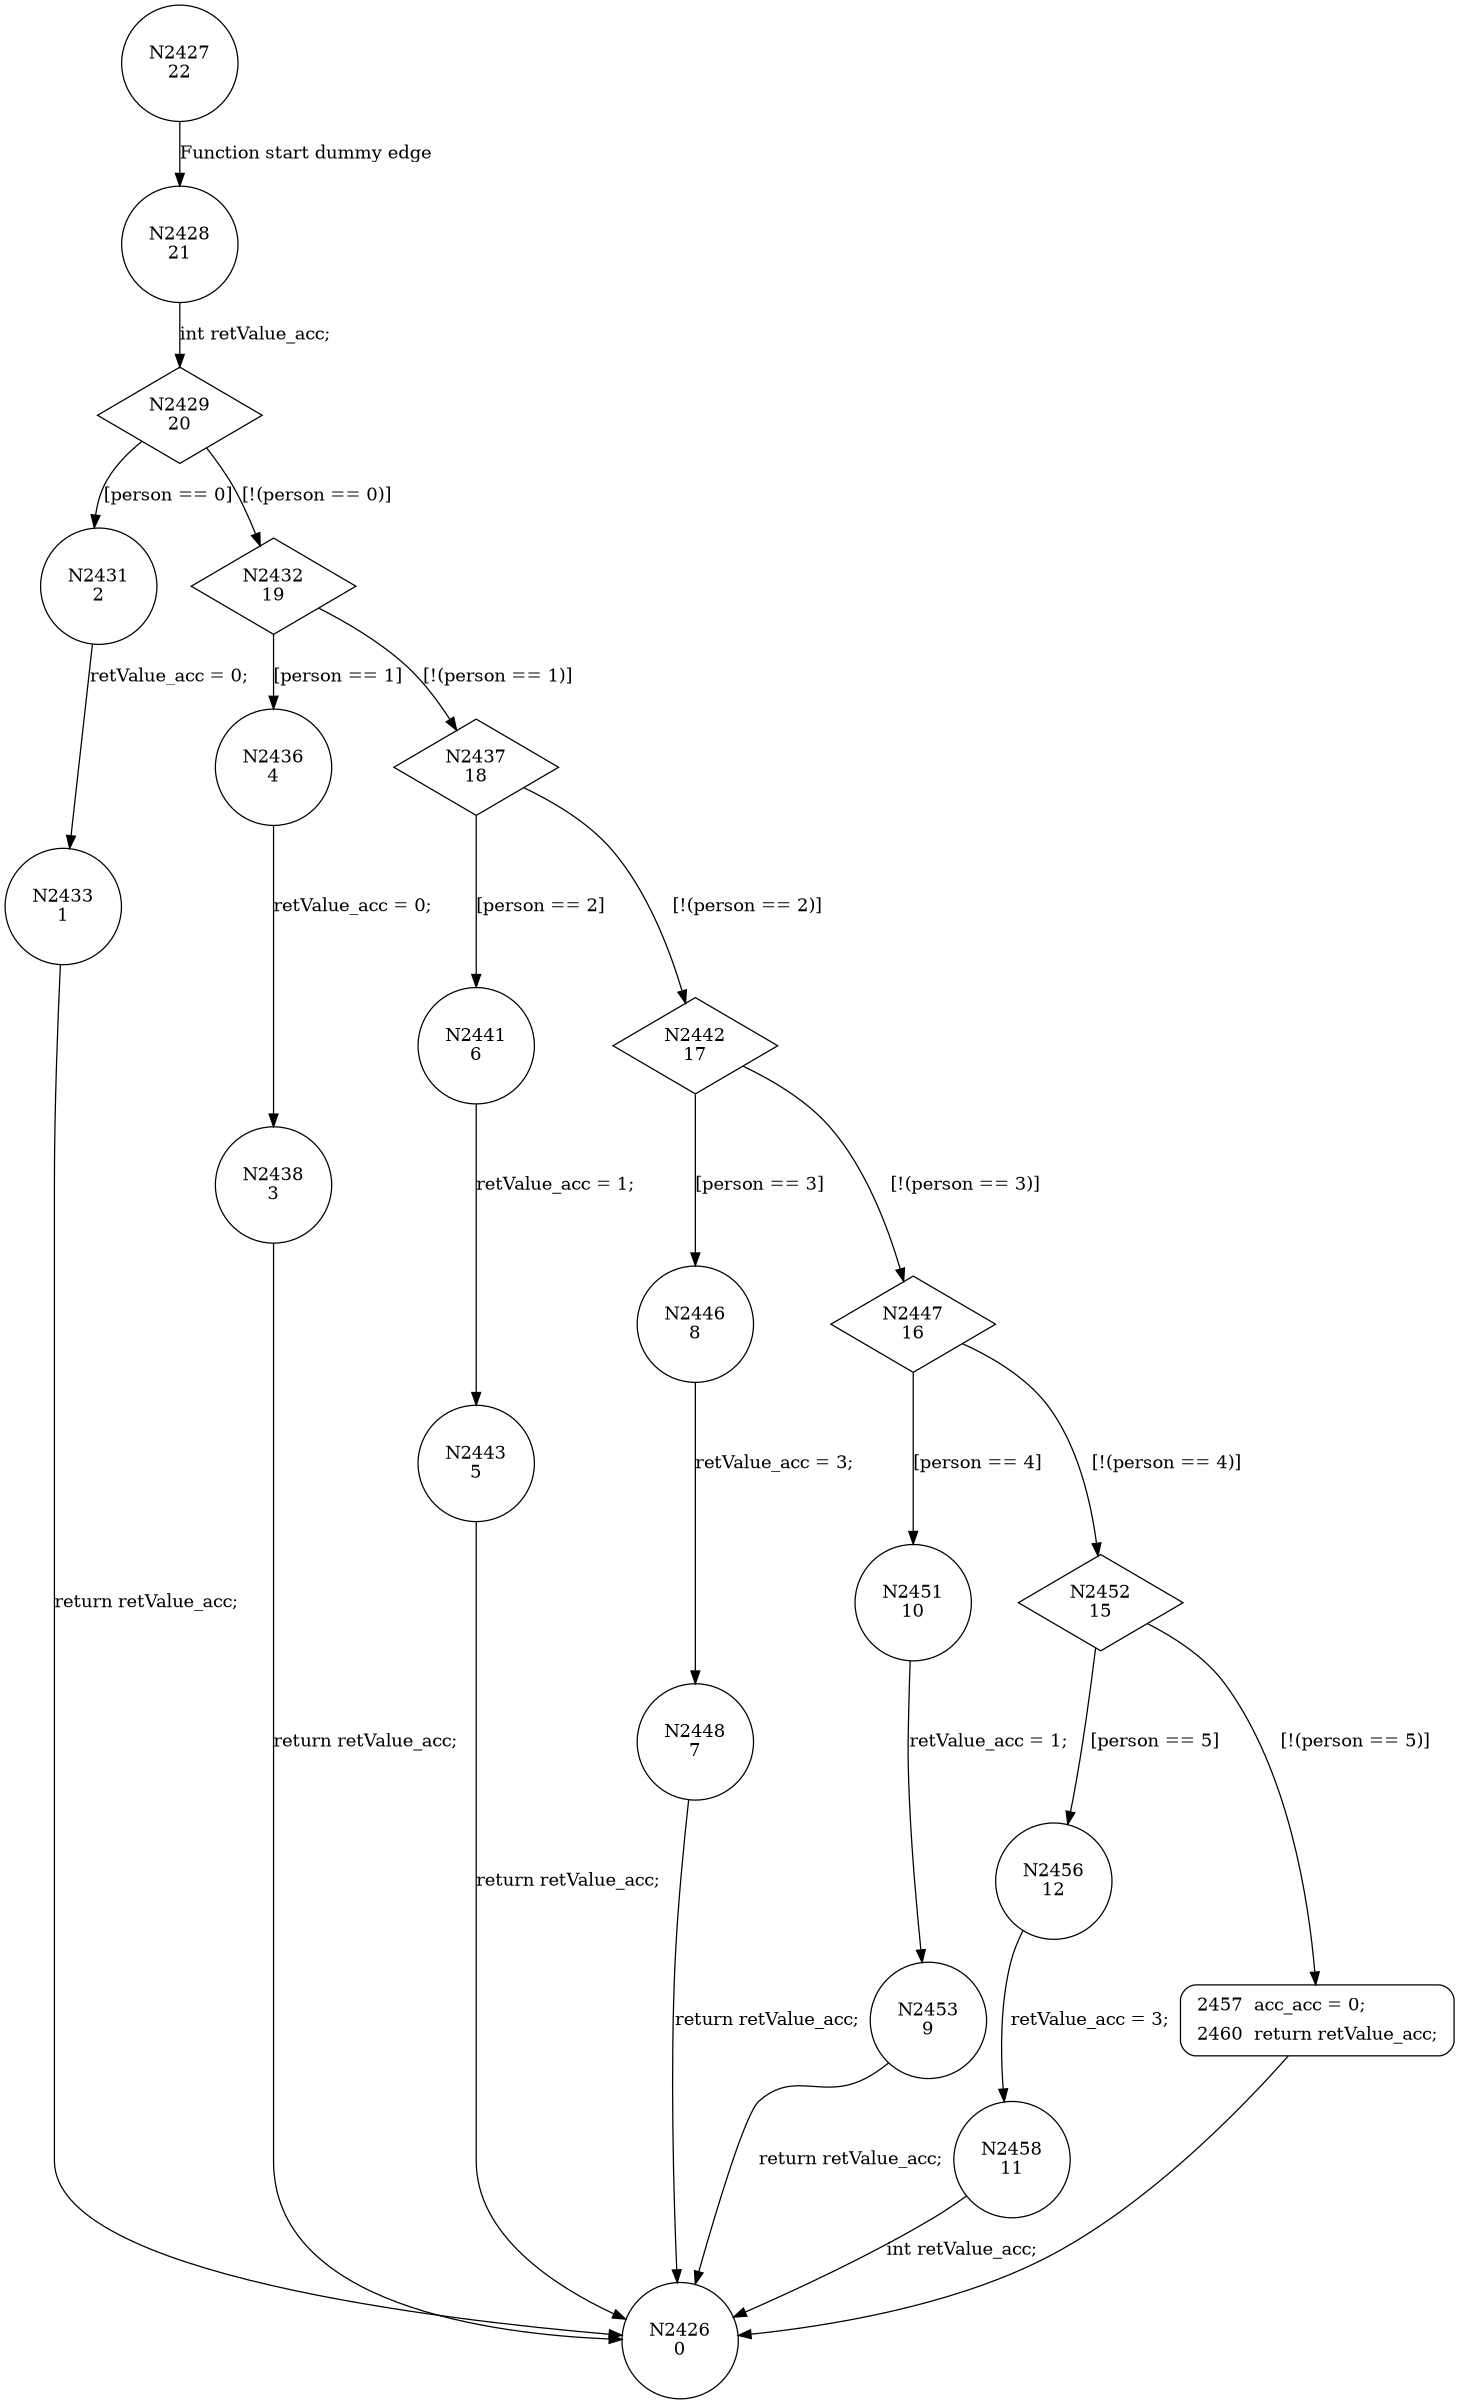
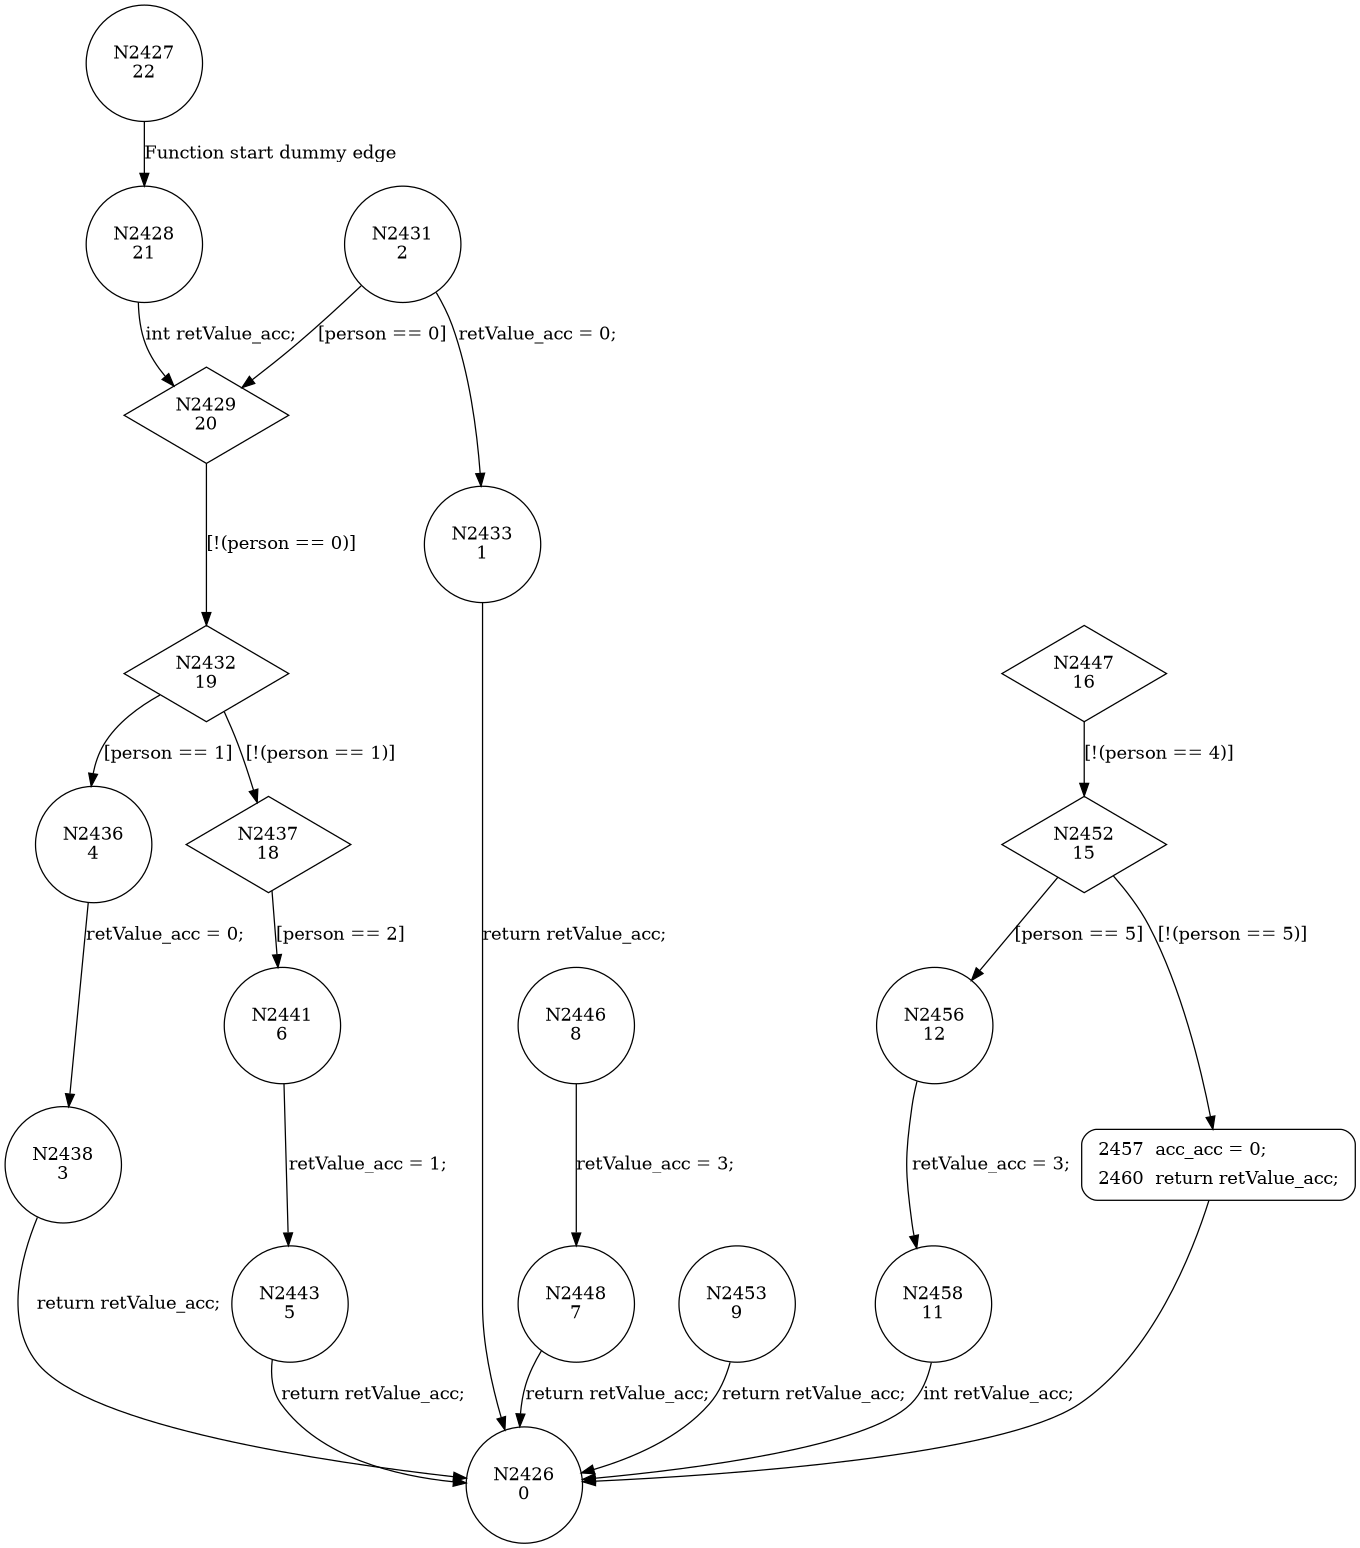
(111, 474) -> (308, 334)
(695, 1046) -> none
(913, 1603) -> none
